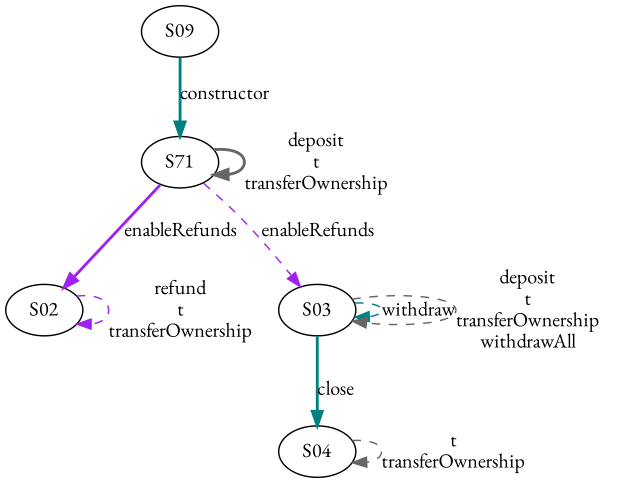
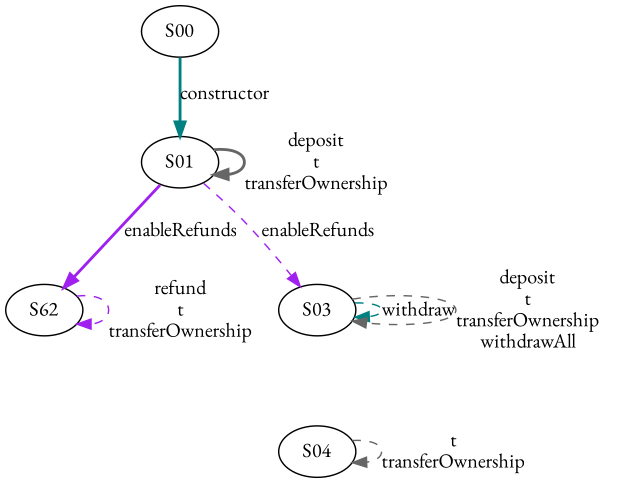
(180, 31) -> (180, 31)
(180, 162) -> (180, 162)
(44, 310) -> (44, 310)
(317, 374) -> none
